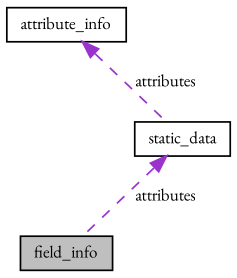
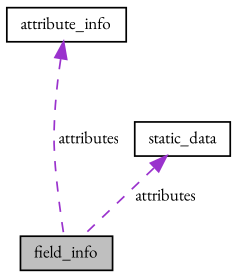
(131, 88) -> (54, 148)
